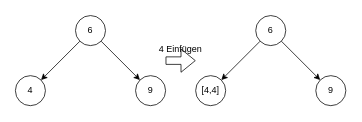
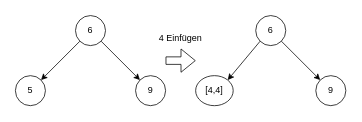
(180, 49) -> (180, 38)
(30, 90) -> (30, 90)
(210, 90) -> (214, 90)
